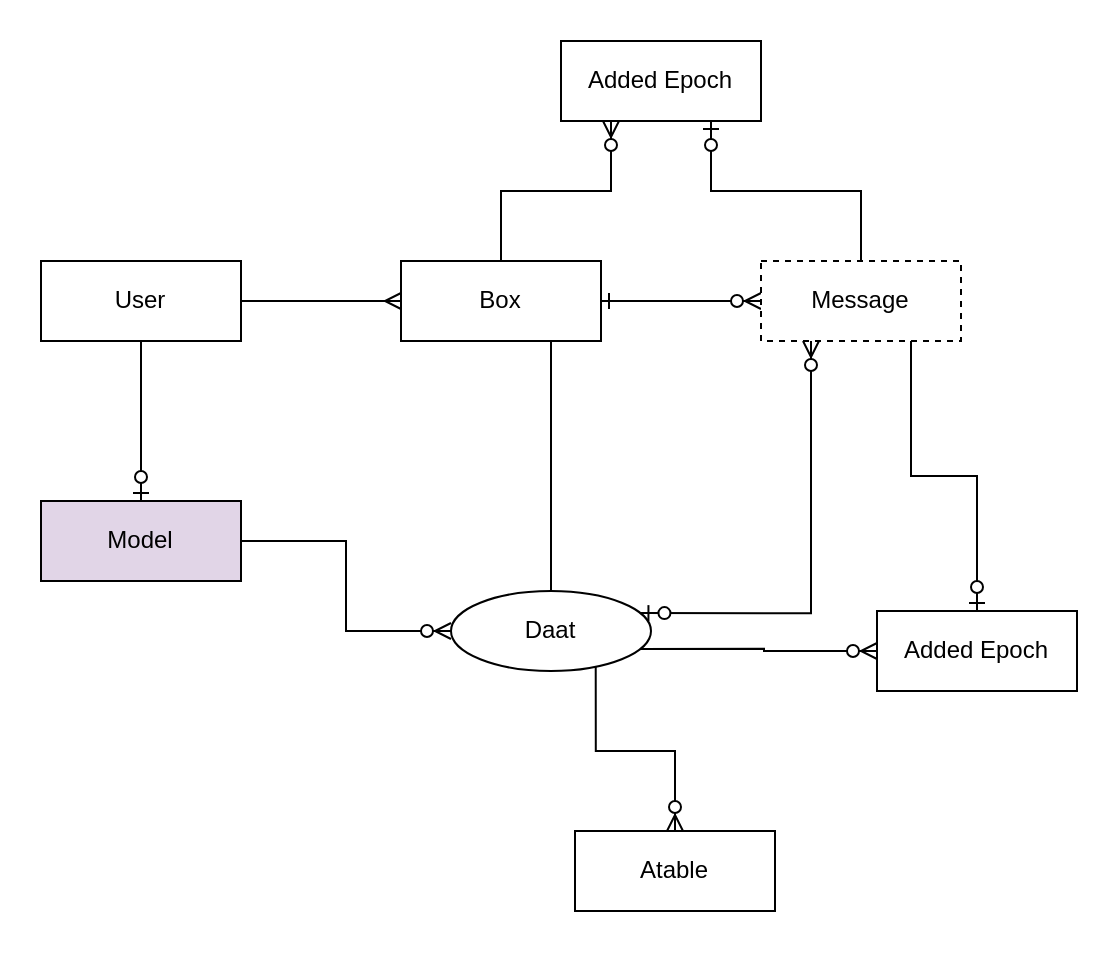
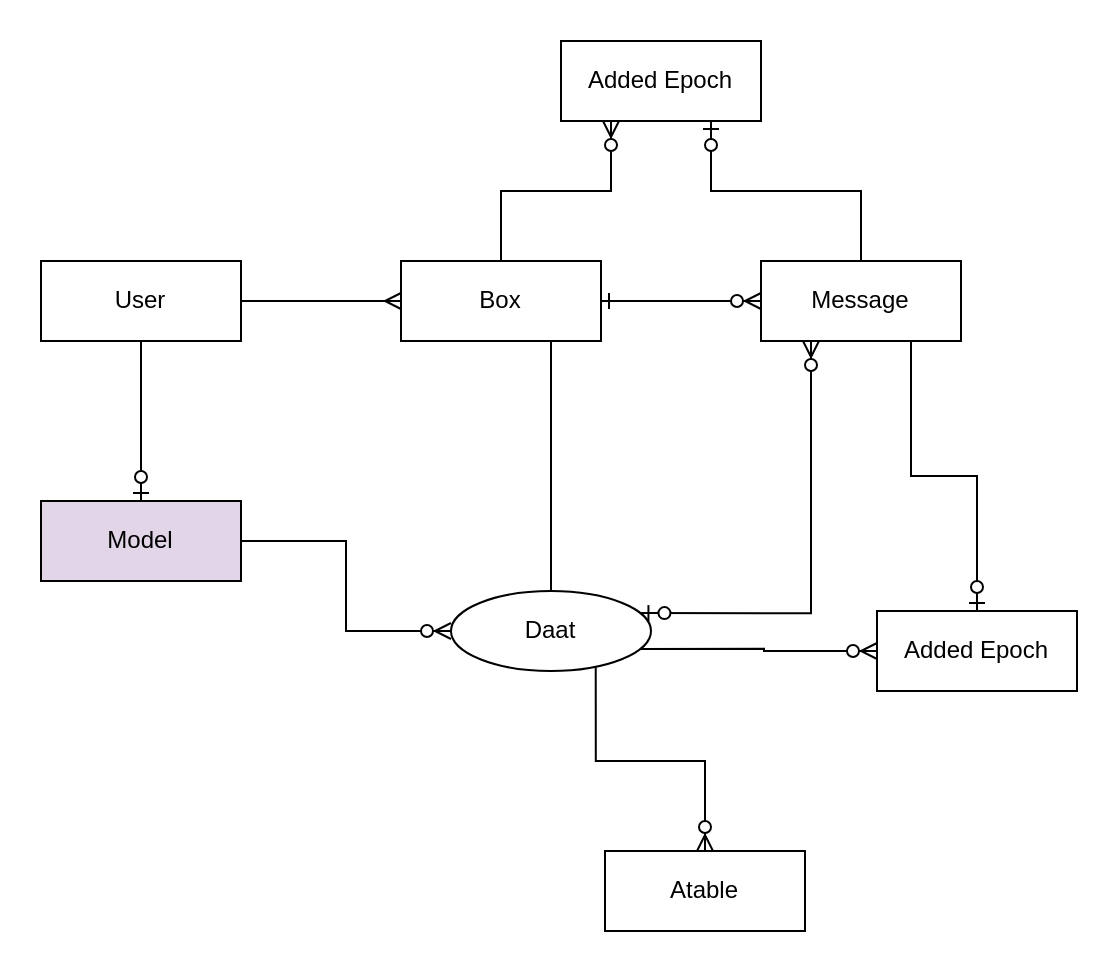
(861, 301) -> (861, 301)
(675, 871) -> (705, 891)
